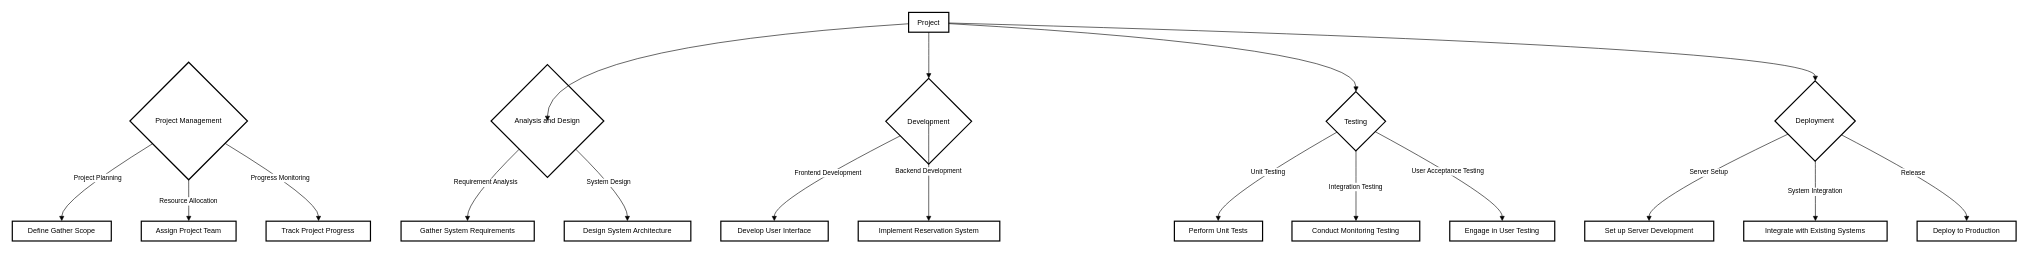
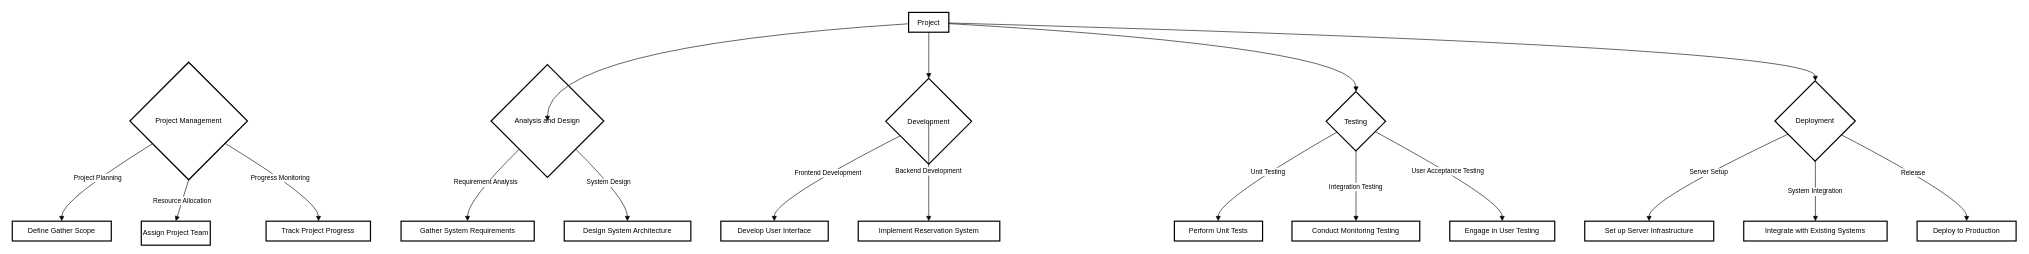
(189, 231) -> (176, 233)
(1649, 231) -> (1649, 231)
